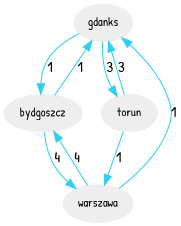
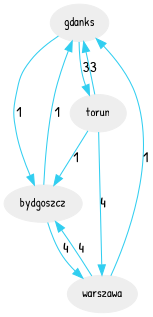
none -> (74, 154)
(119, 158) -> (103, 204)
